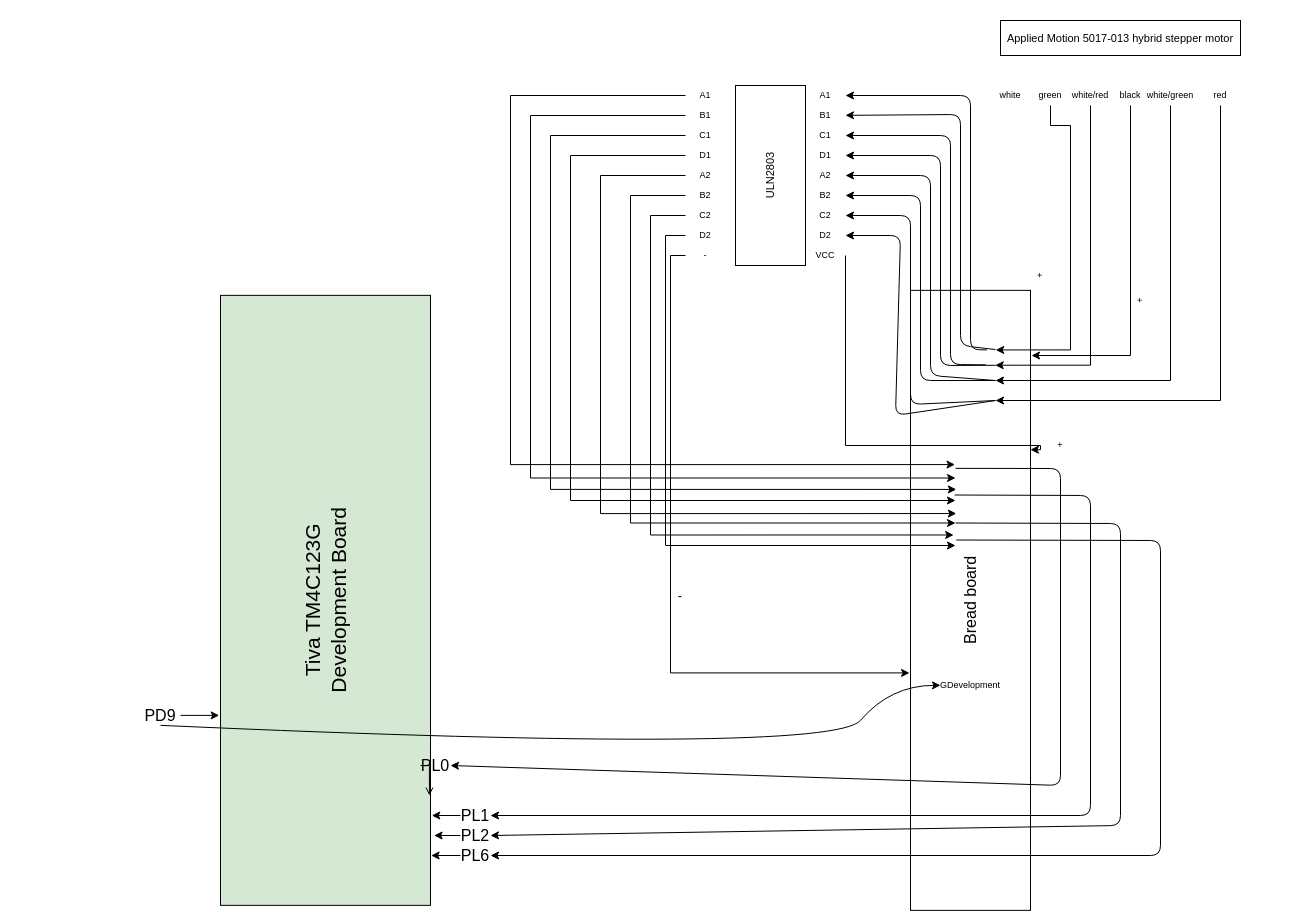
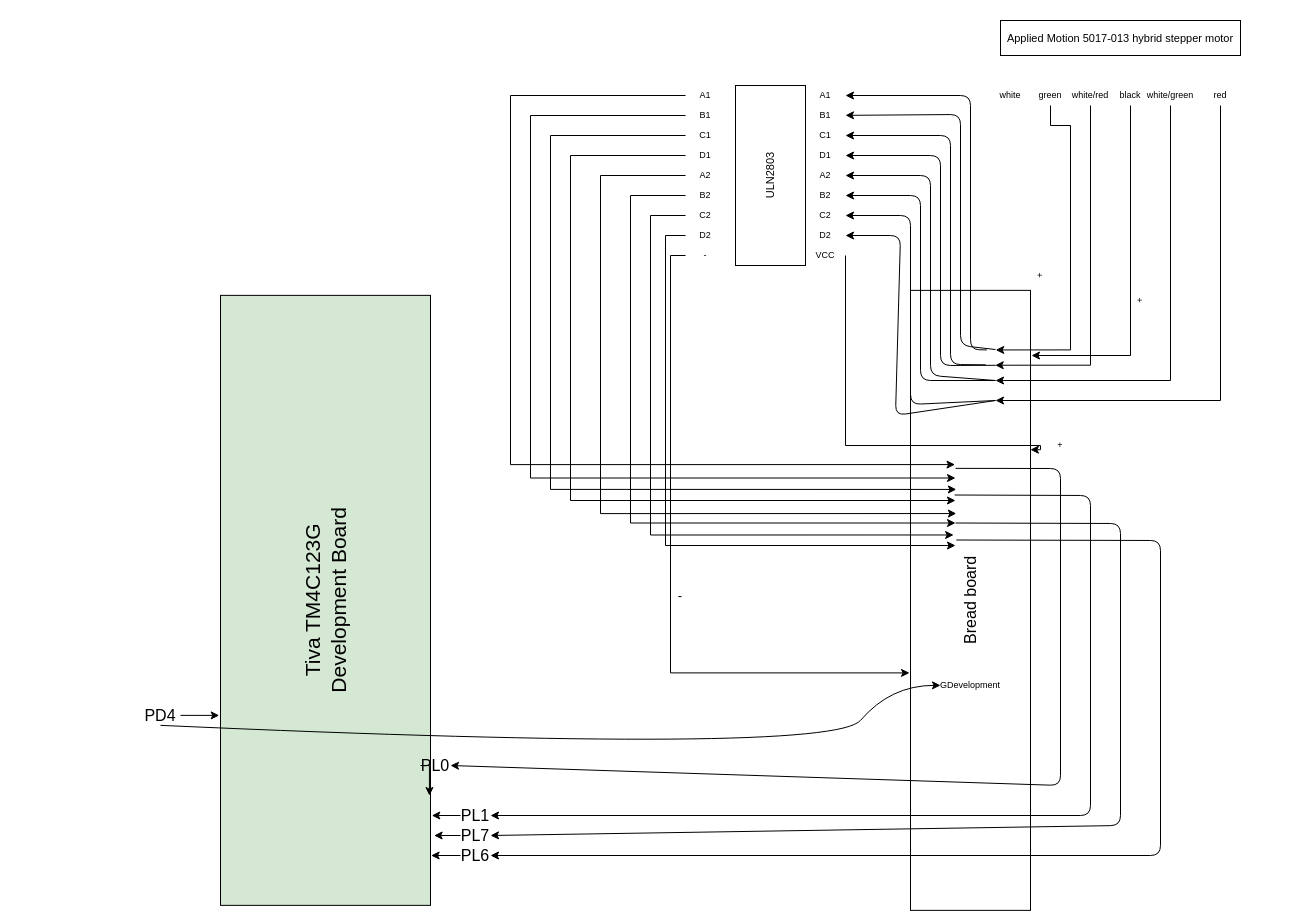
(161, 716) -> (161, 716)
(429, 789) -> (429, 787)
(476, 836) -> (476, 836)
